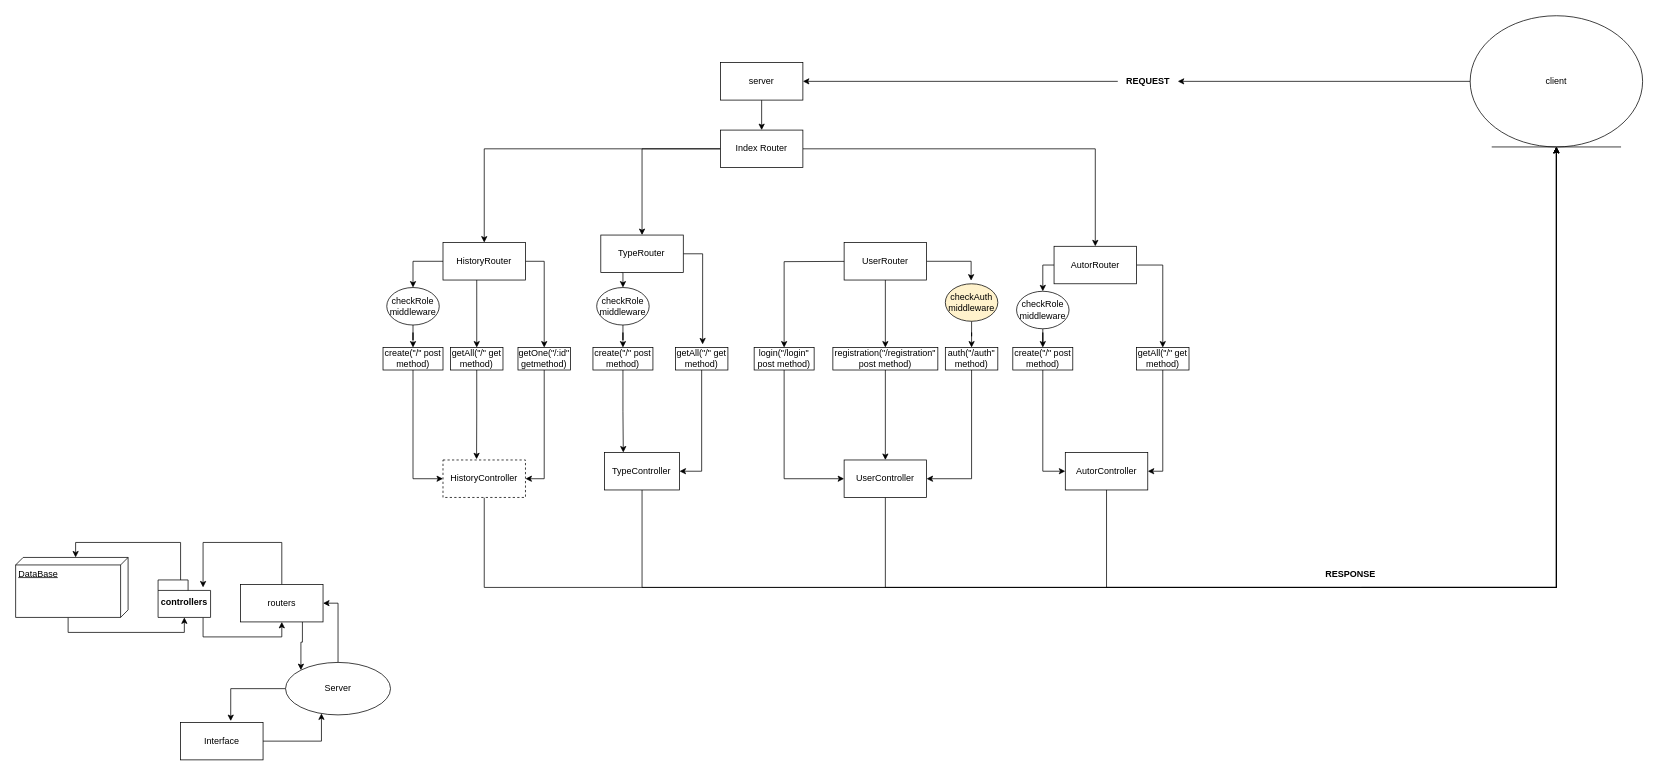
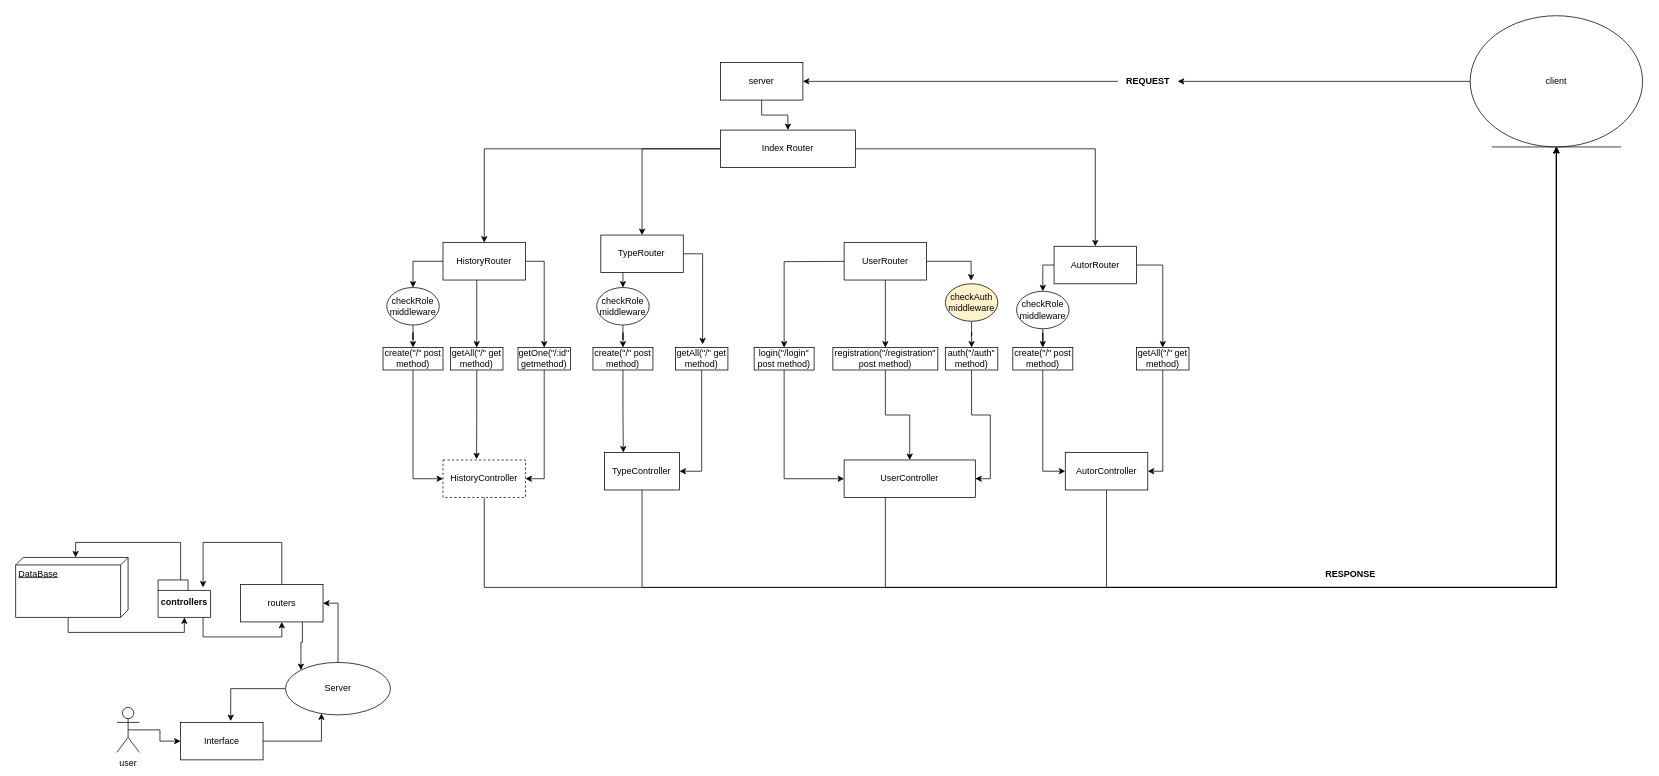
(762, 149) -> (788, 149)
(885, 479) -> (910, 479)
none -> (128, 730)
none -> (160, 732)
